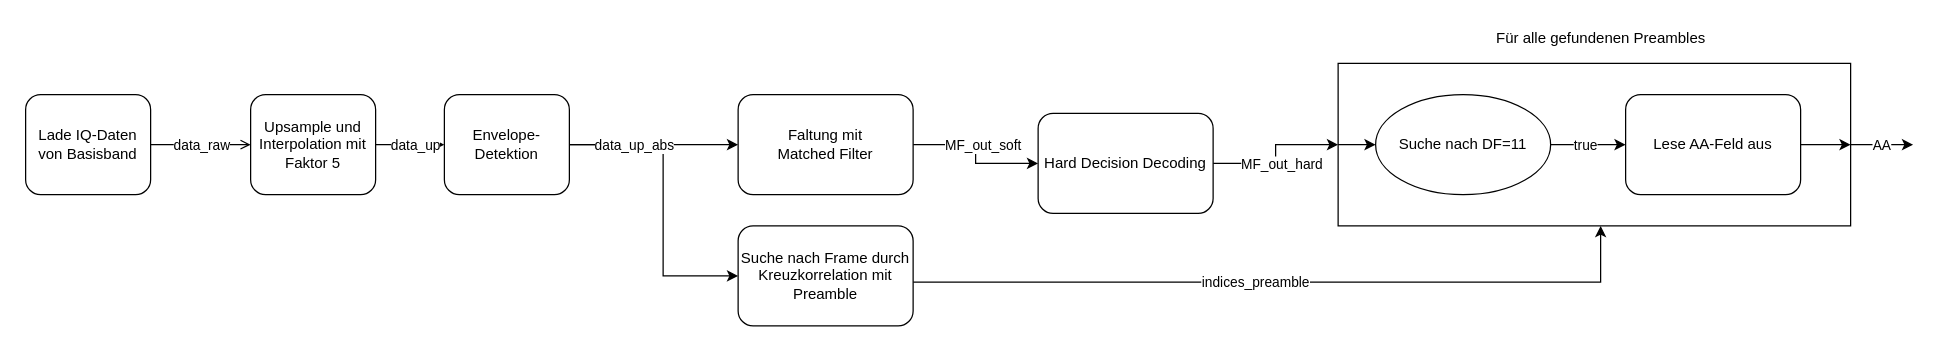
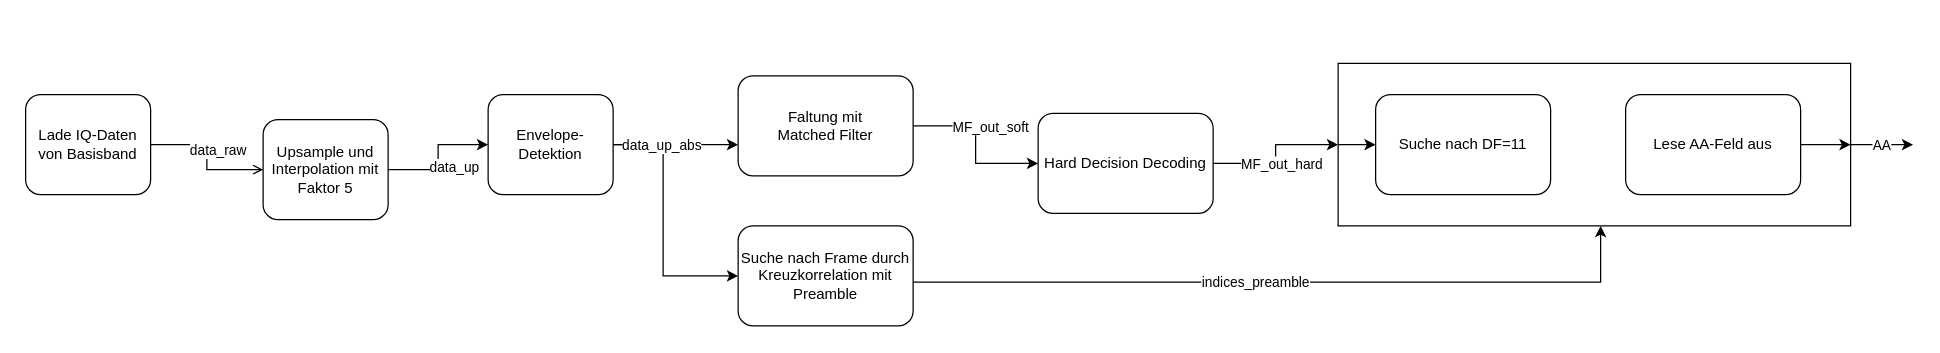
(1601, 38) -> none
(313, 144) -> (326, 169)
(507, 144) -> (551, 144)
(826, 144) -> (826, 126)
(1463, 144) -> (1463, 144)
(1584, 144) -> none
